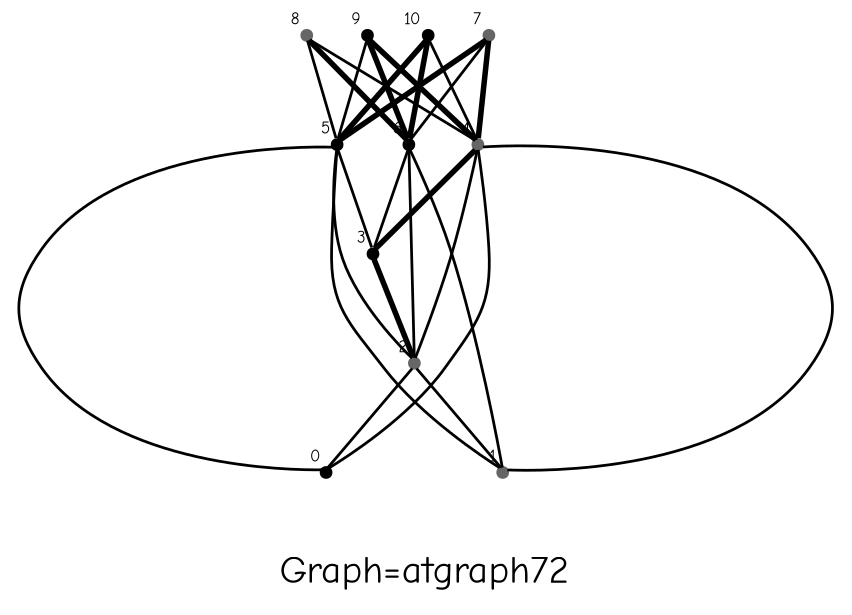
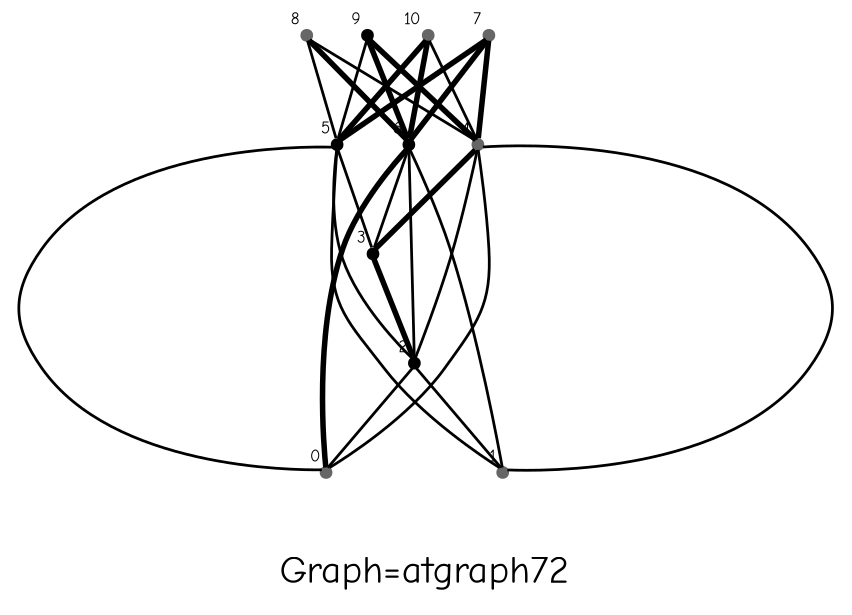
(428, 35) -> (428, 35)
(449, 90) -> (449, 90)
none -> (327, 323)
(414, 363) -> (414, 363)
(326, 472) -> (326, 472)
